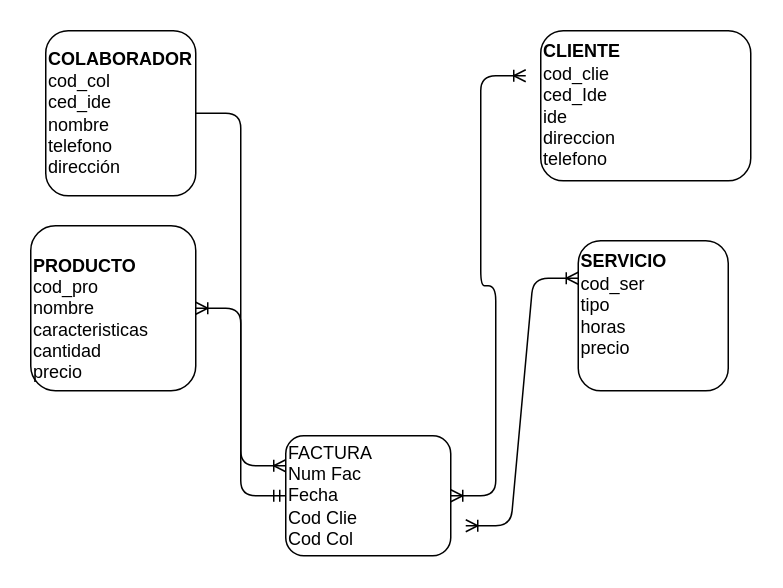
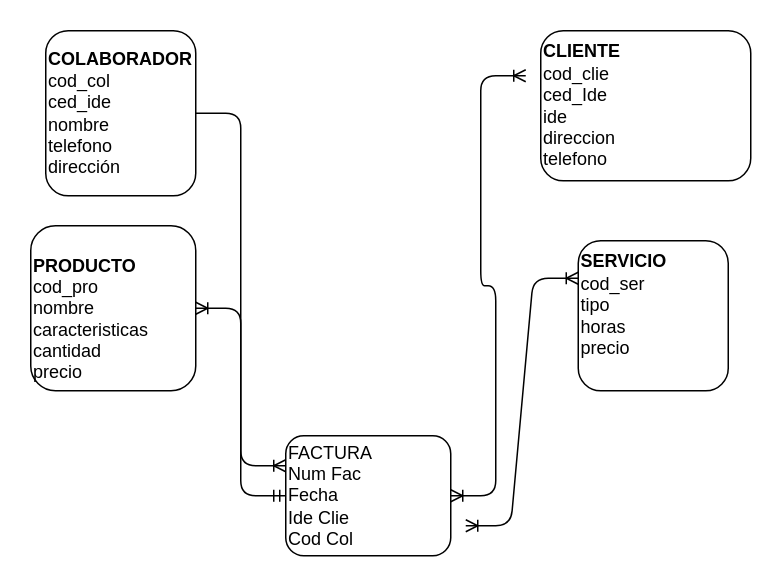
(324, 496) -> (324, 496)
